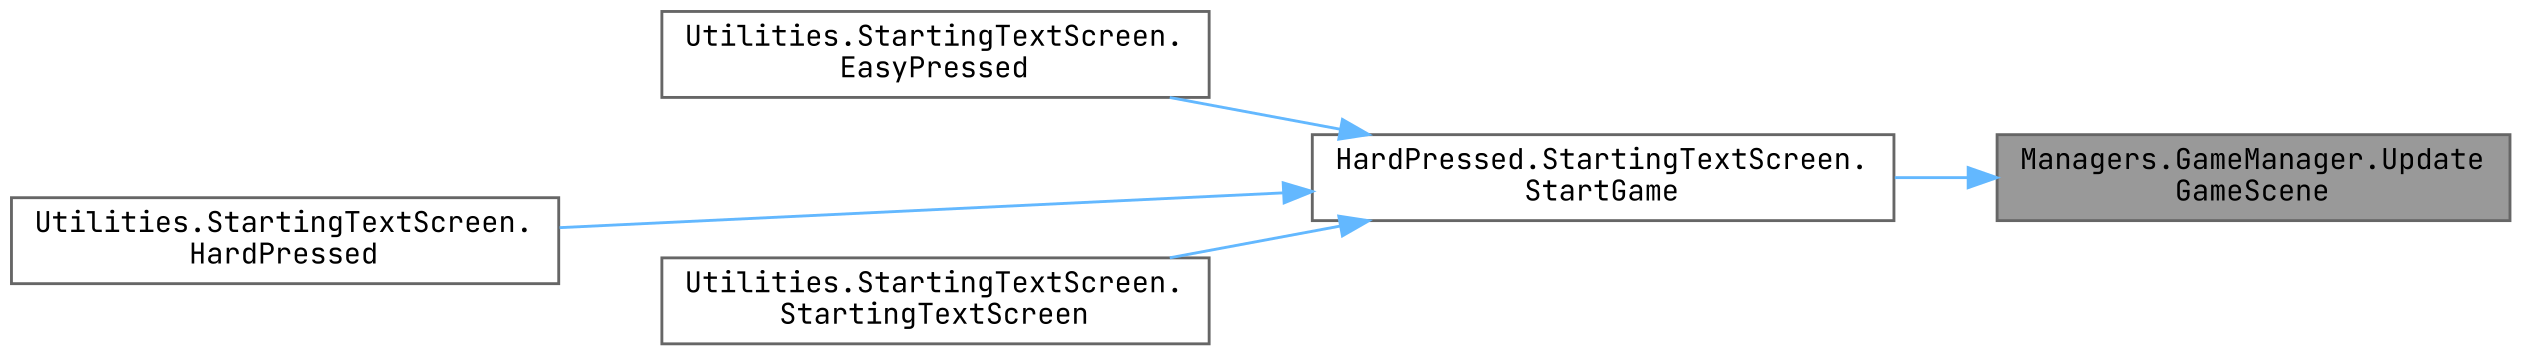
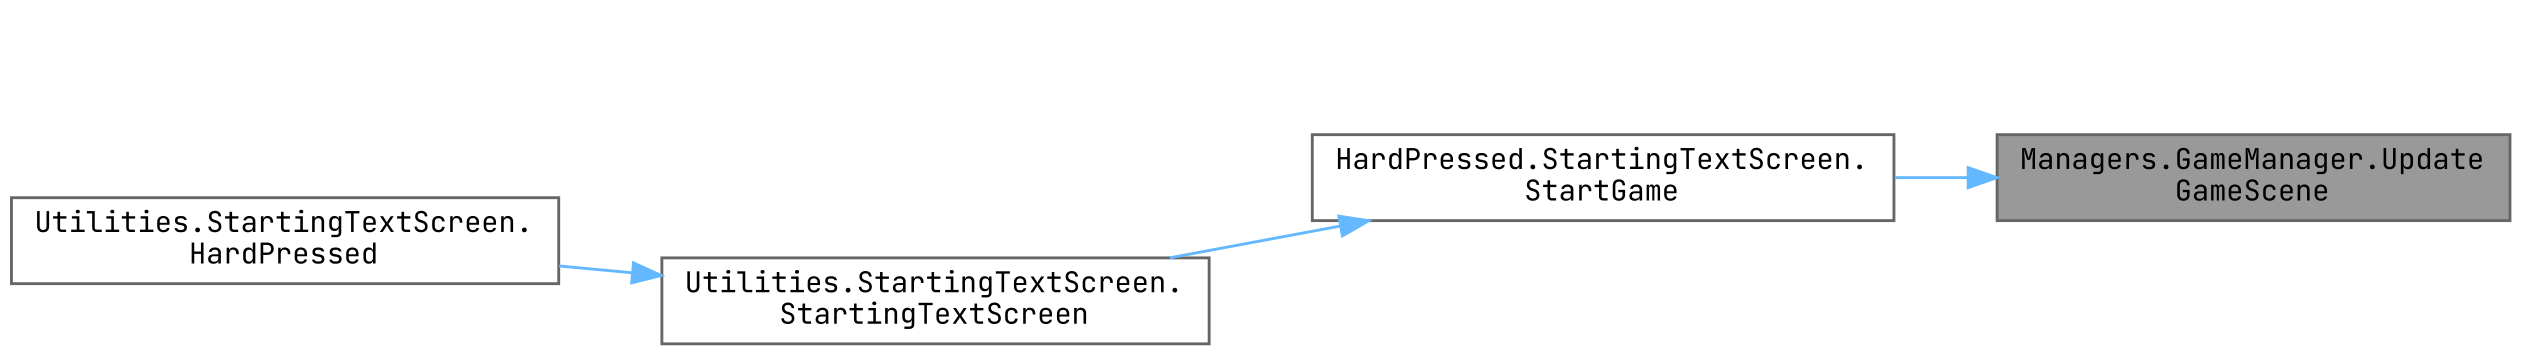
(936, 54) -> none
(921, 210) -> (596, 269)
